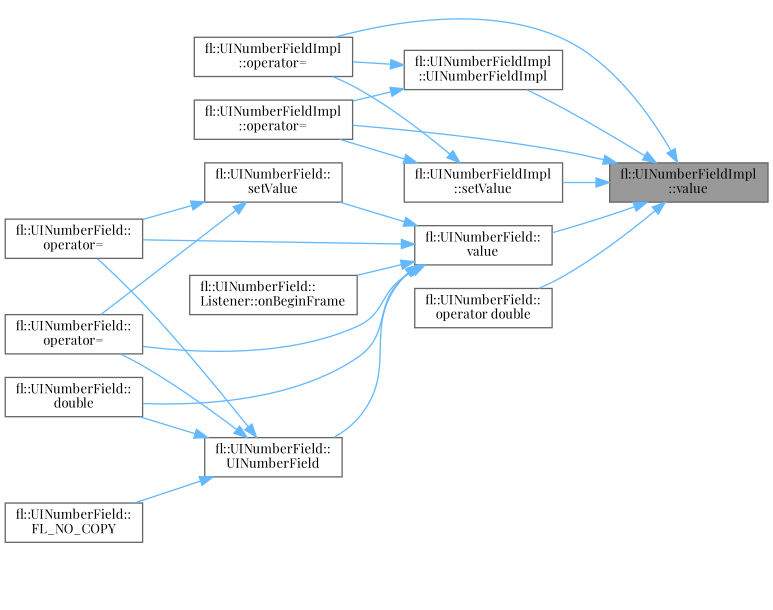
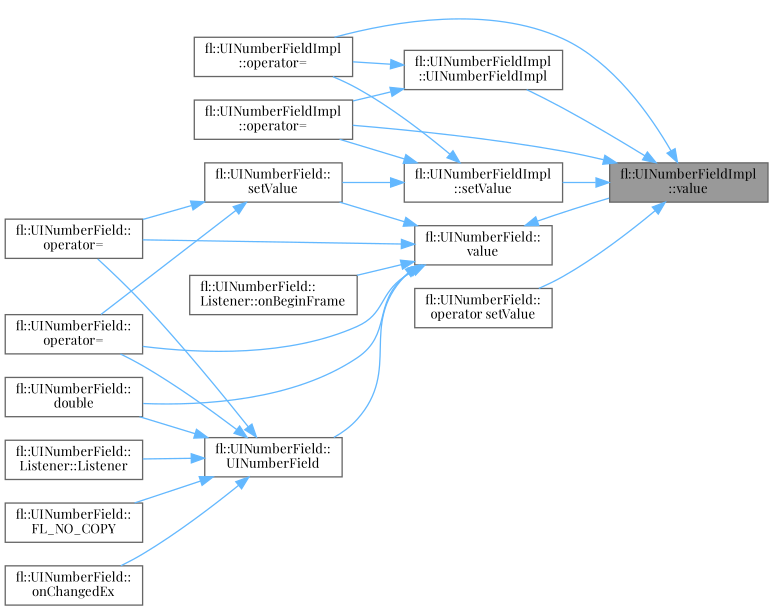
none -> (366, 182)
(594, 220) -> (573, 209)
(483, 308) -> (483, 308)
none -> (74, 460)
none -> (74, 585)
